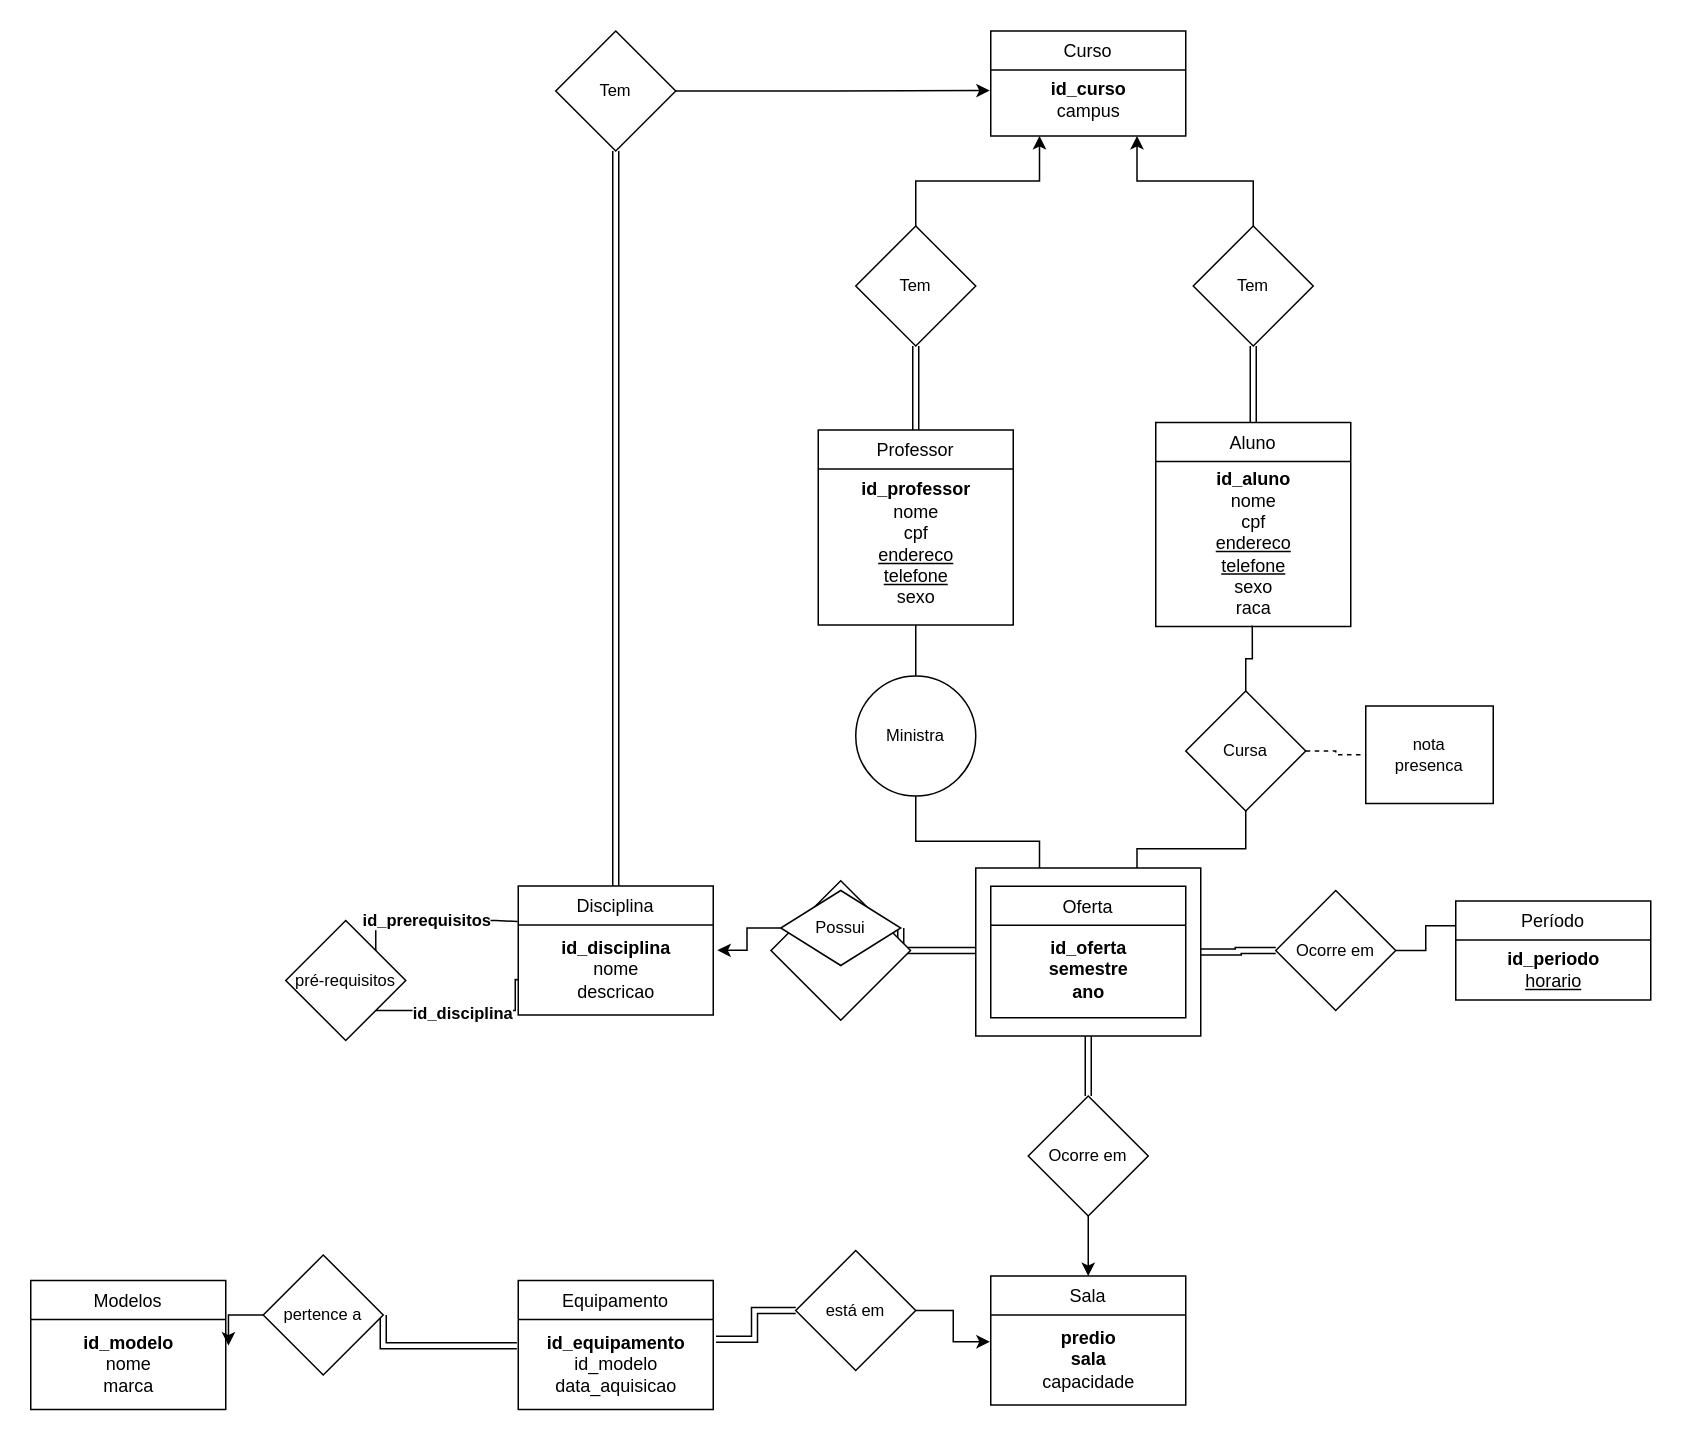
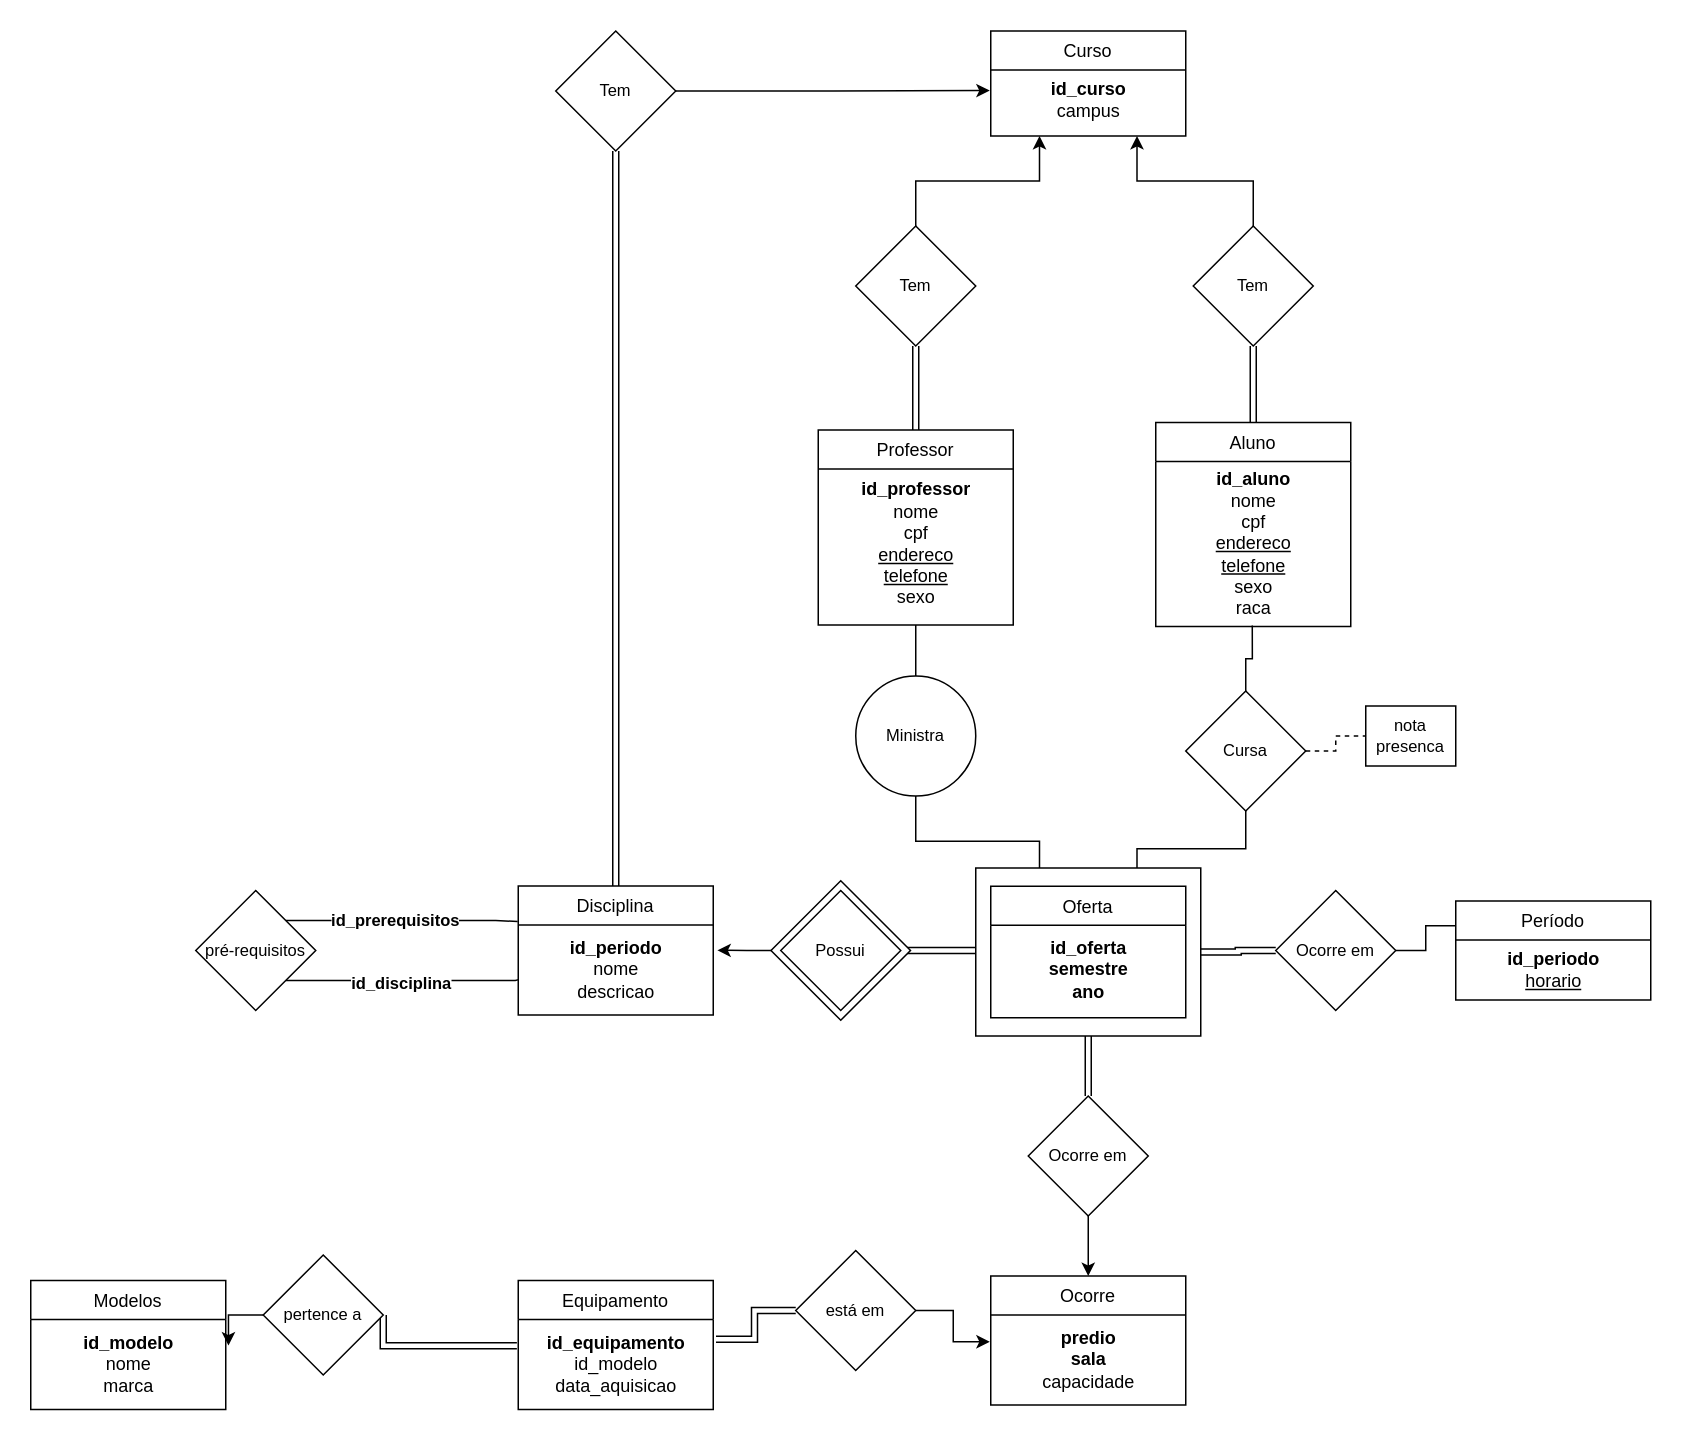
(1430, 755) -> (1411, 736)
(841, 928) -> (841, 950)
(617, 970) -> (617, 970)
(346, 980) -> (256, 950)
(1088, 1296) -> (1088, 1296)
